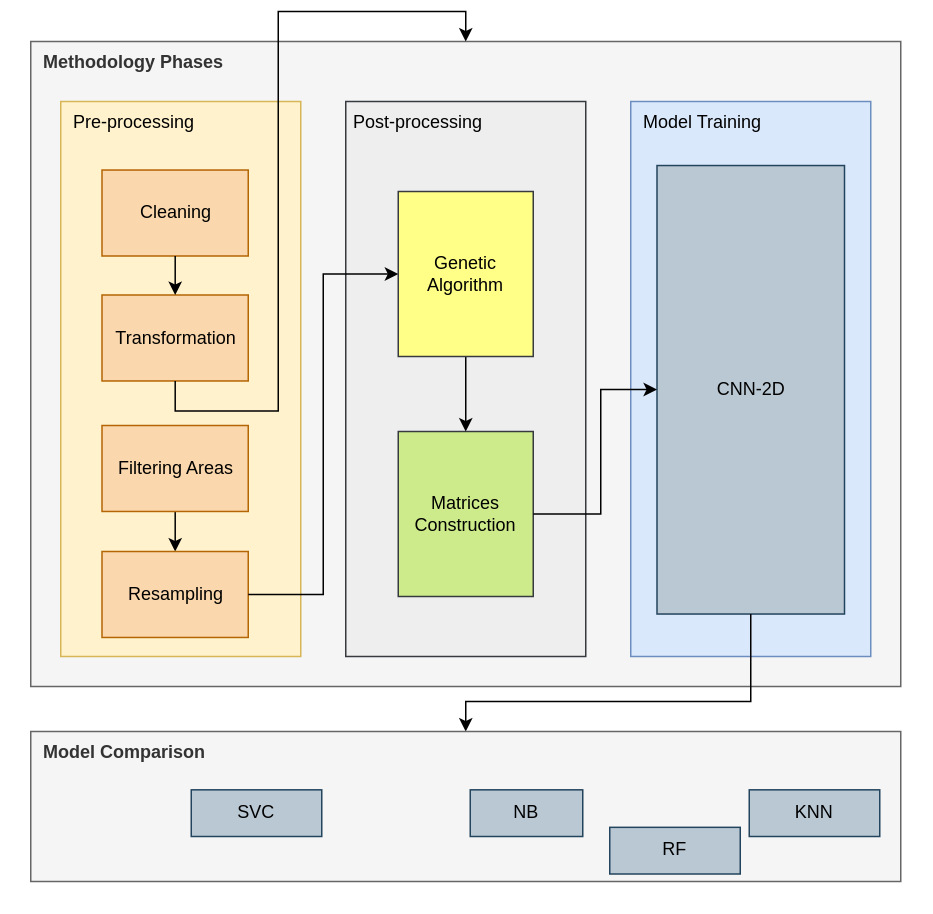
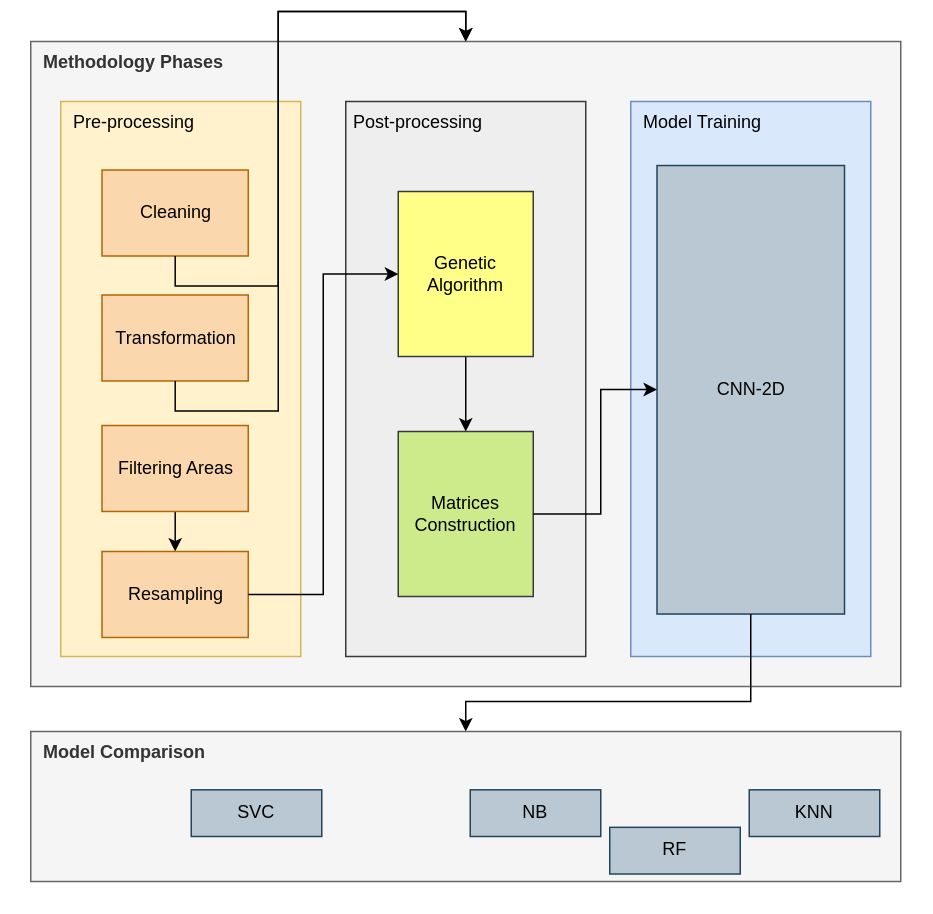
(175, 286) -> (222, 286)
(527, 813) -> (536, 813)
